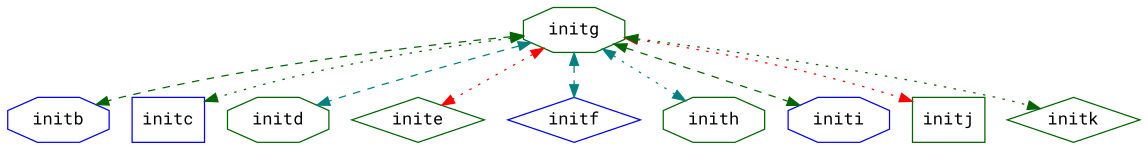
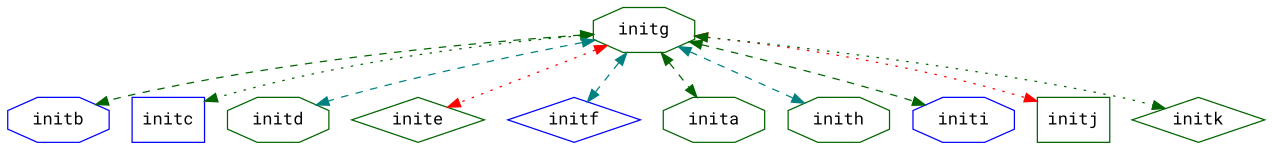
(644, 75) -> (741, 75)
none -> (714, 120)
